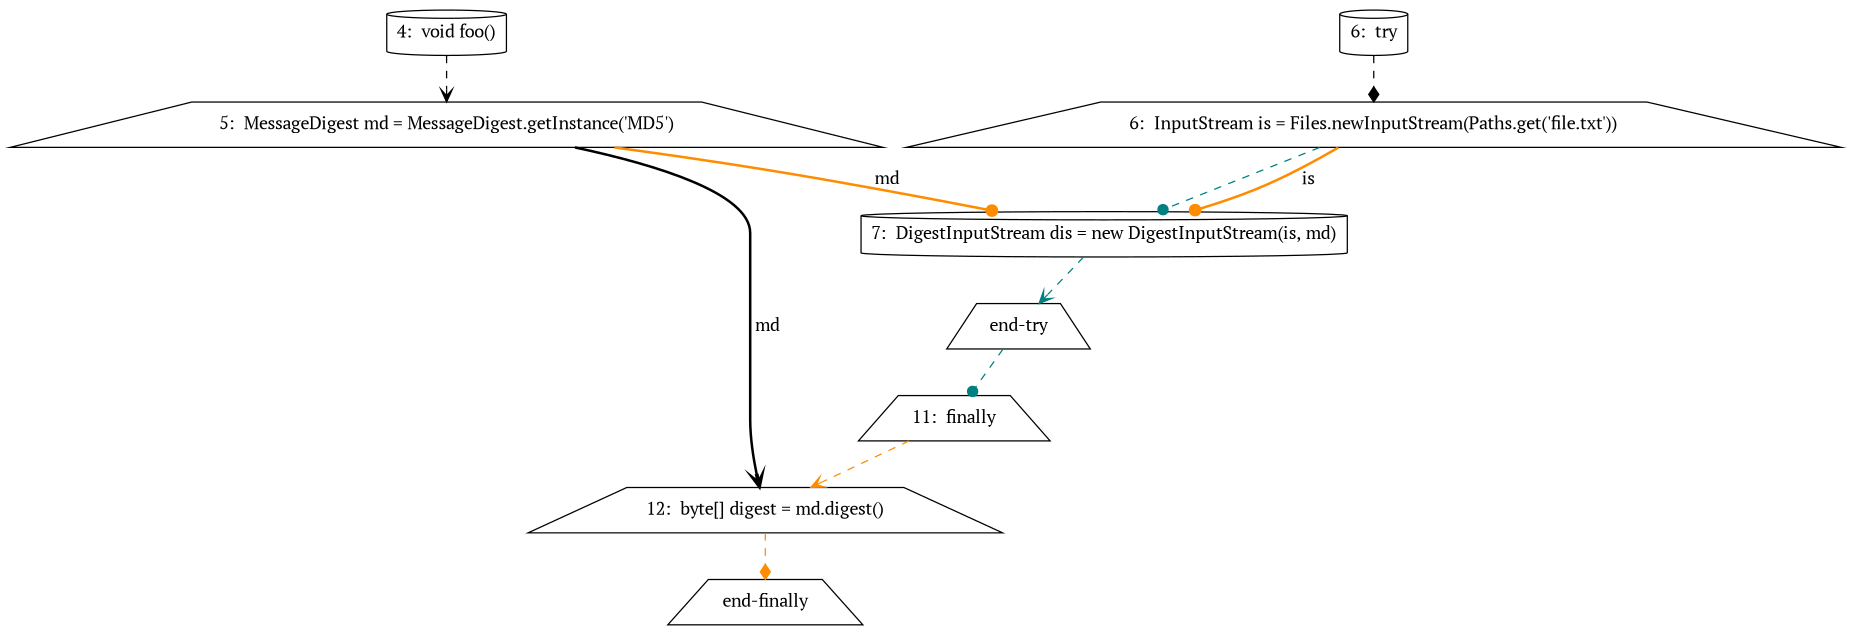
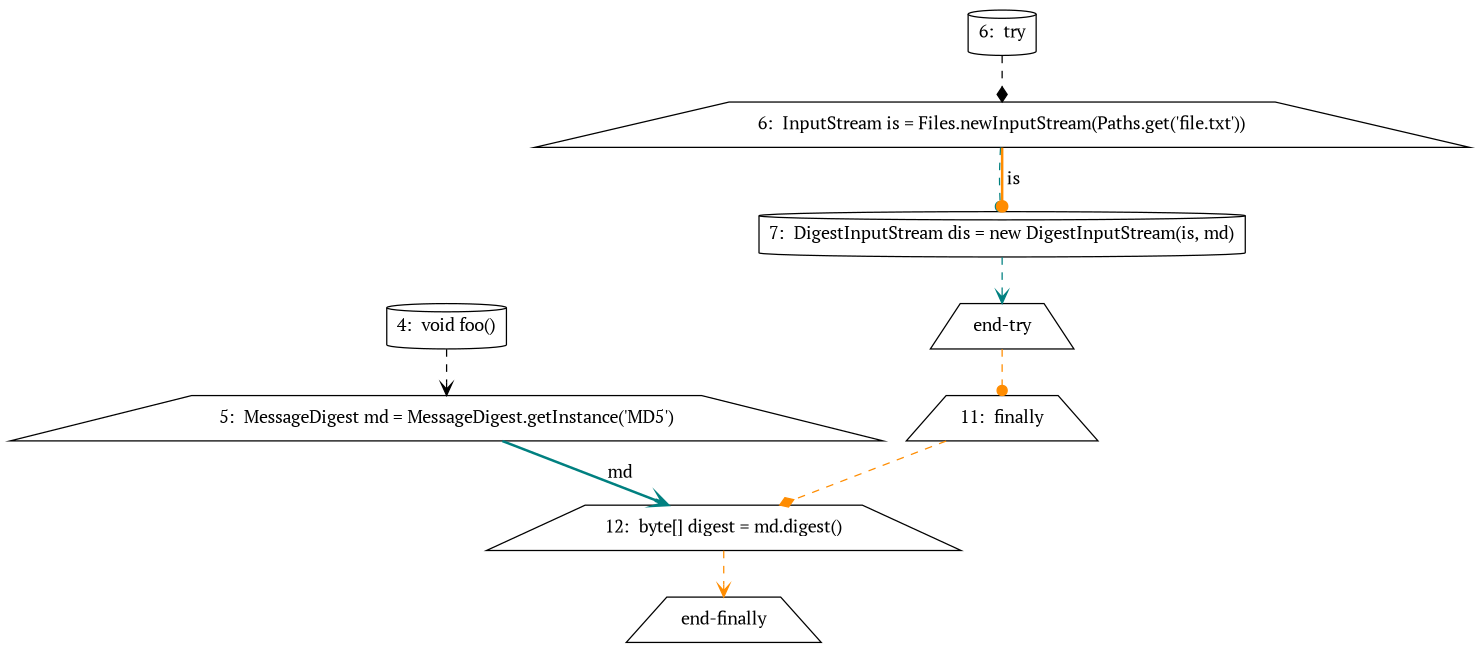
(801, 176) -> none
(750, 253) -> (579, 471)
(989, 368) -> (1002, 367)
(866, 461) -> (870, 470)
(765, 549) -> (724, 568)
